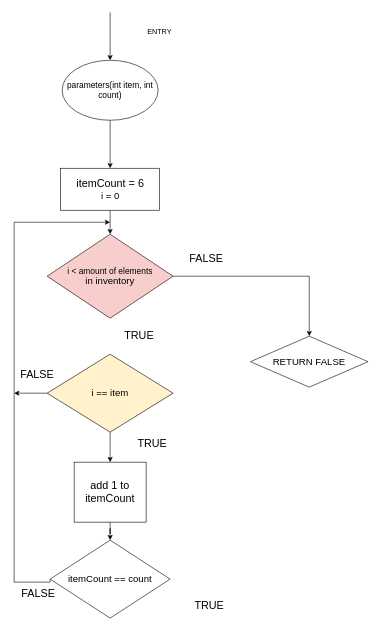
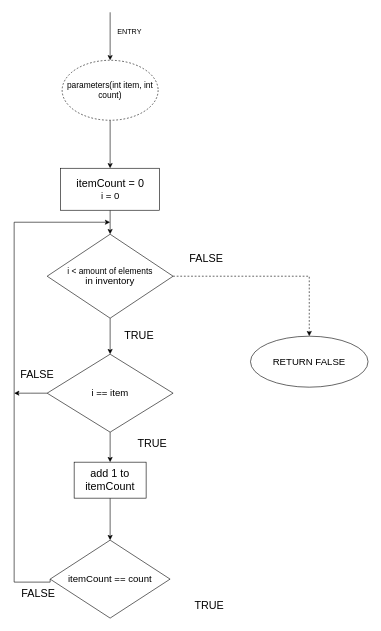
(159, 32) -> (129, 32)
(110, 90) -> (110, 90)
(110, 189) -> (110, 189)
(110, 276) -> (110, 276)
(269, 276) -> (269, 276)
none -> (110, 348)
(309, 362) -> (309, 362)
(110, 393) -> (110, 393)
(110, 492) -> (110, 480)
